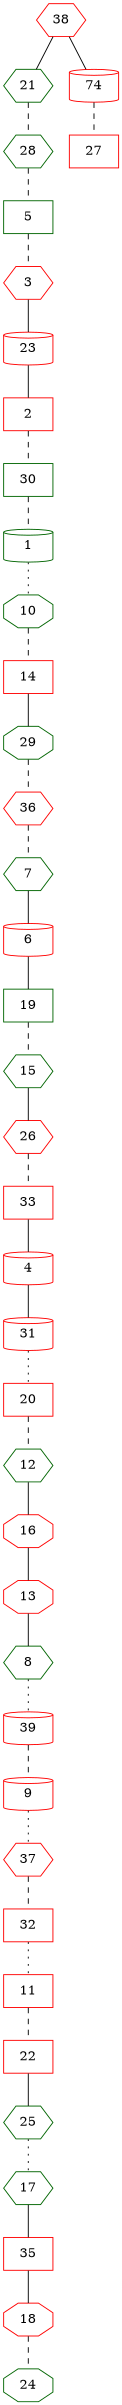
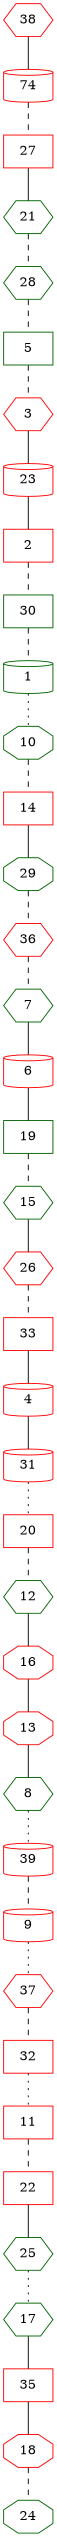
(45, 53) -> (28, 184)
